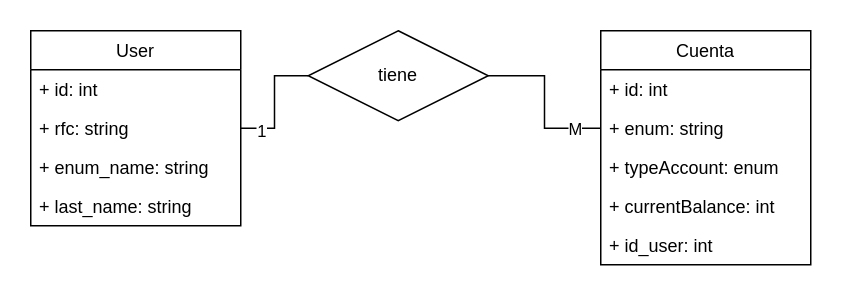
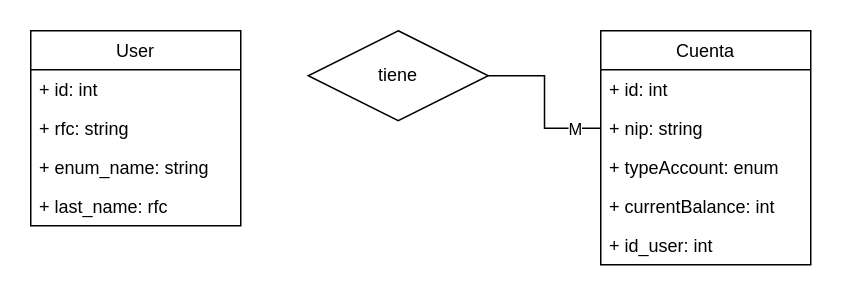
(275, 102) -> none
(670, 129) -> (663, 129)
(123, 207) -> (110, 207)
